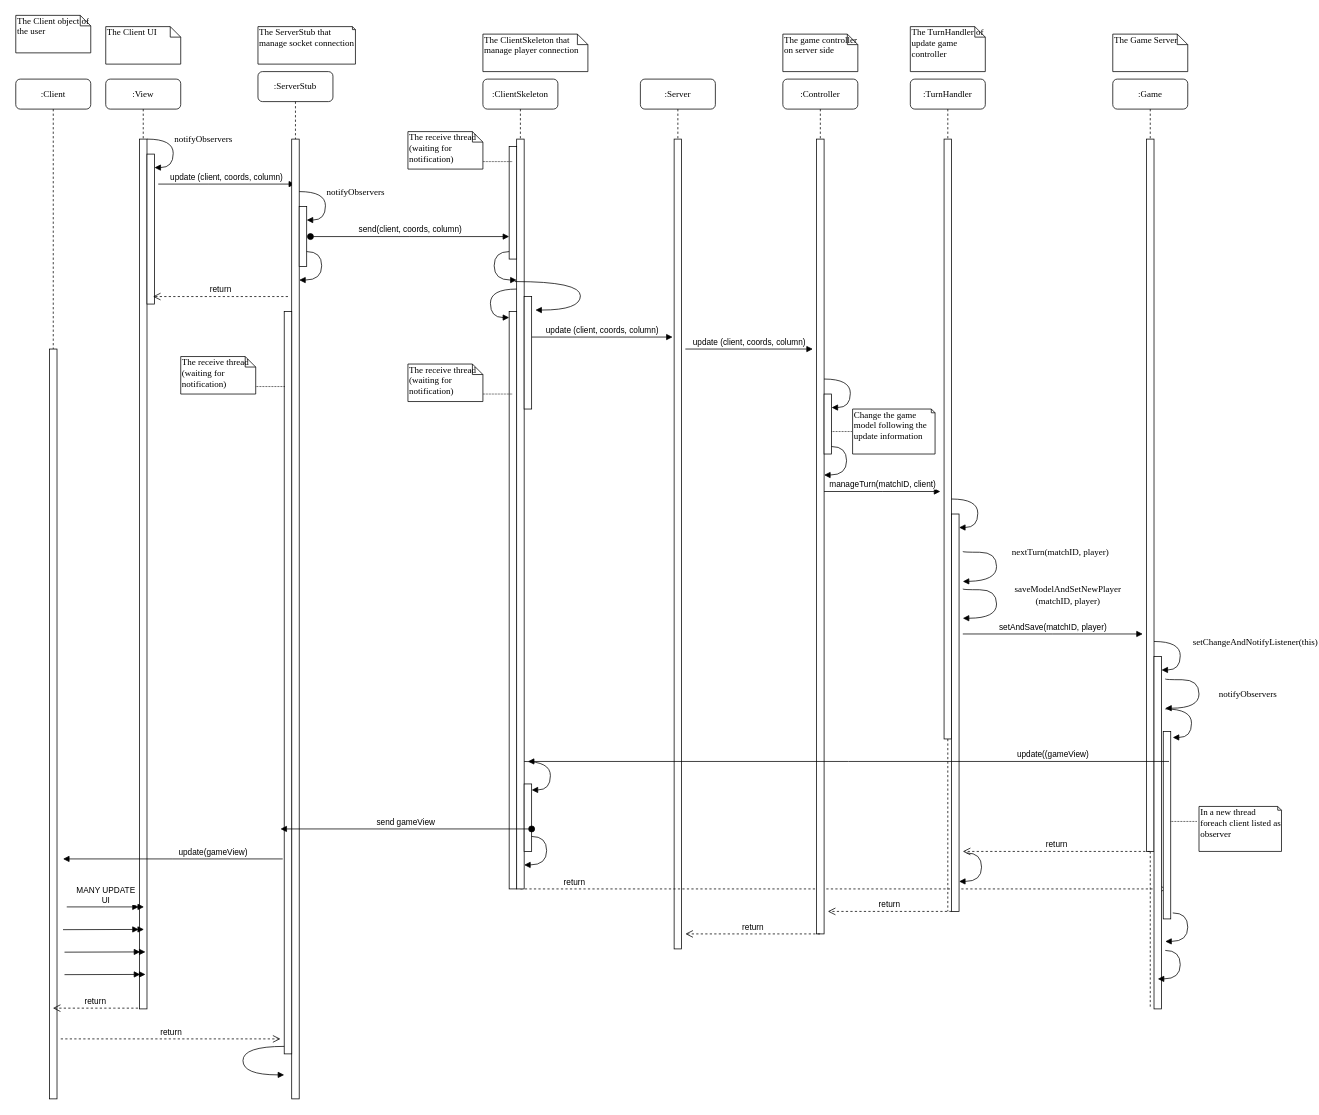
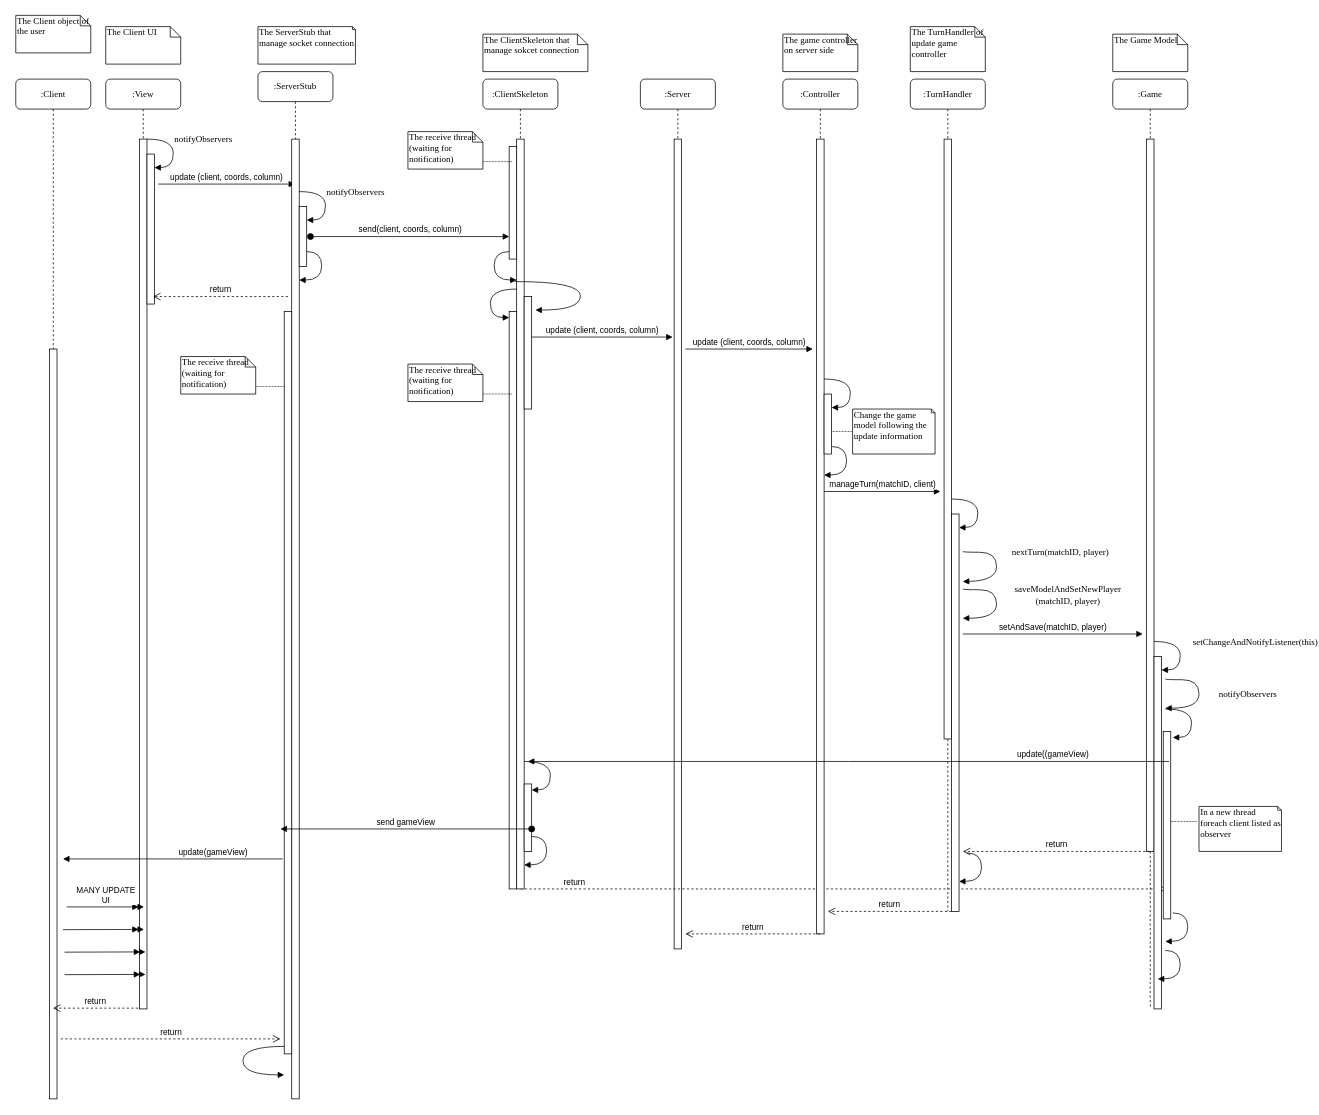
(1150, 40) -> (1146, 40)
(536, 51) -> (536, 51)
